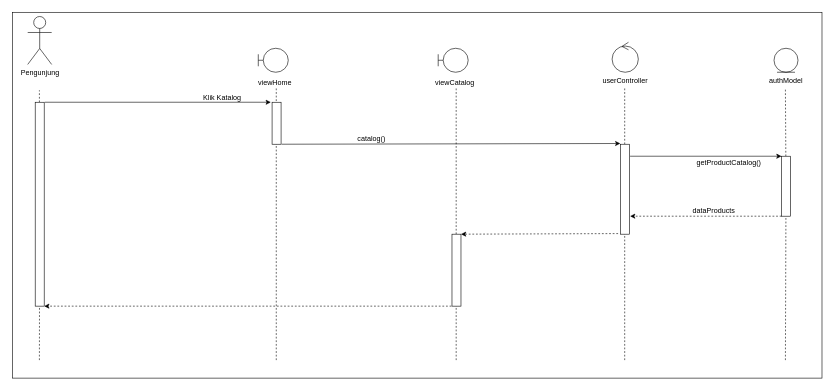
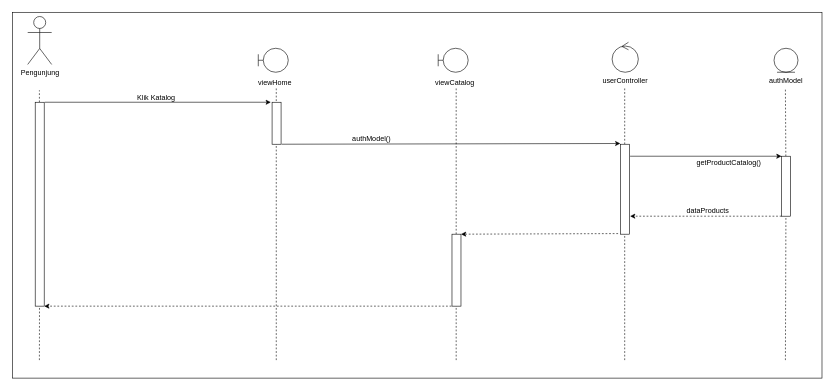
(222, 98) -> (156, 98)
(372, 139) -> (372, 139)
(714, 211) -> (708, 211)
